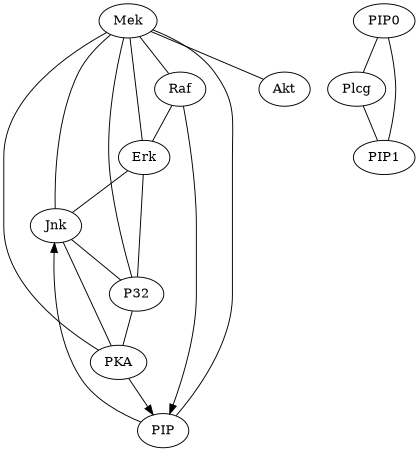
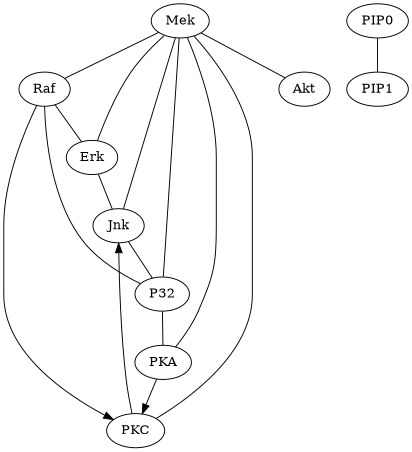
(357, 89) -> none
(140, 226) -> (65, 211)
(87, 294) -> none
(163, 431) -> (136, 431)
